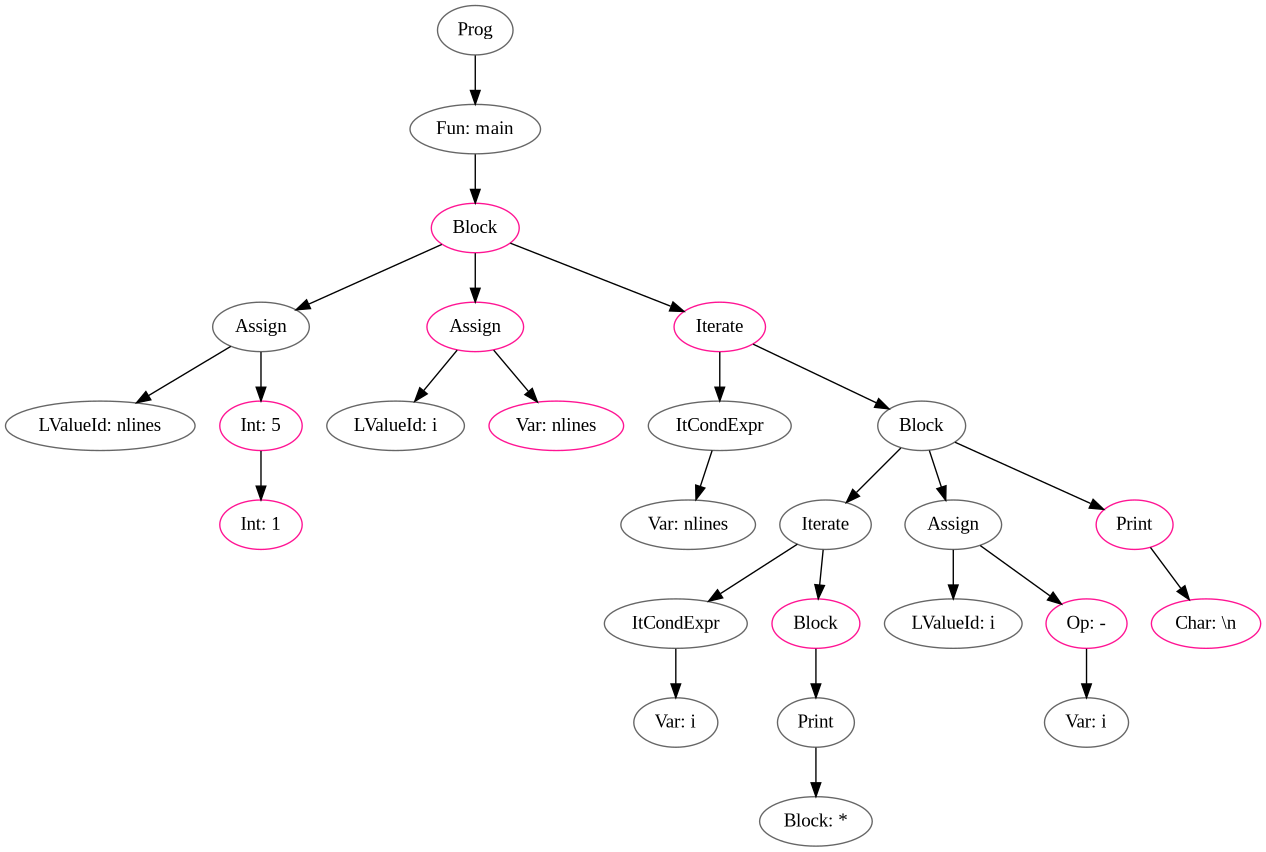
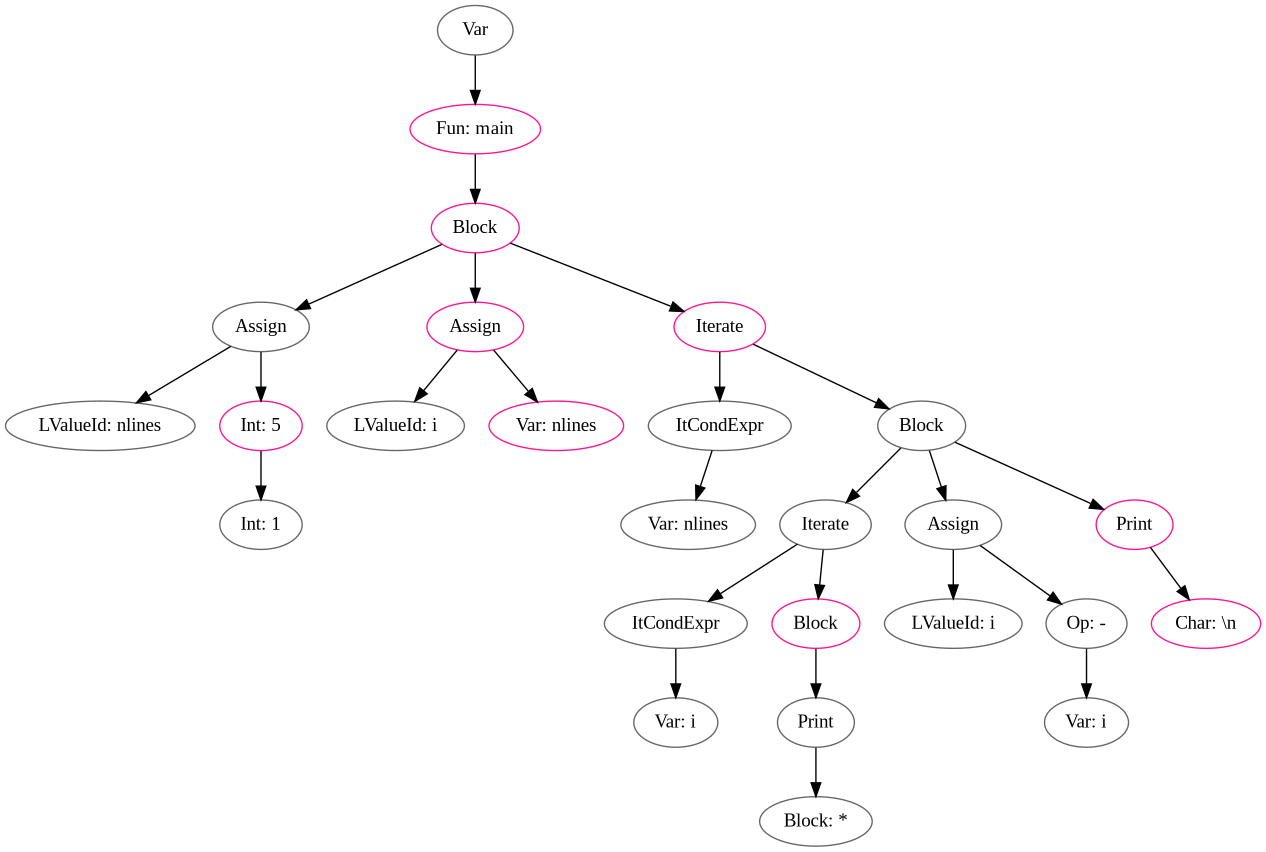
(475, 30) -> (475, 30)
(475, 129) -> (475, 129)
(261, 525) -> (261, 525)
(1087, 624) -> (1087, 624)
